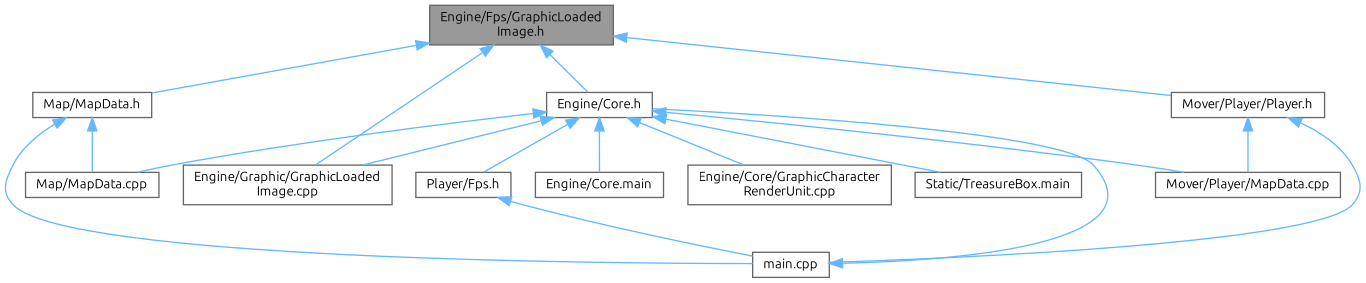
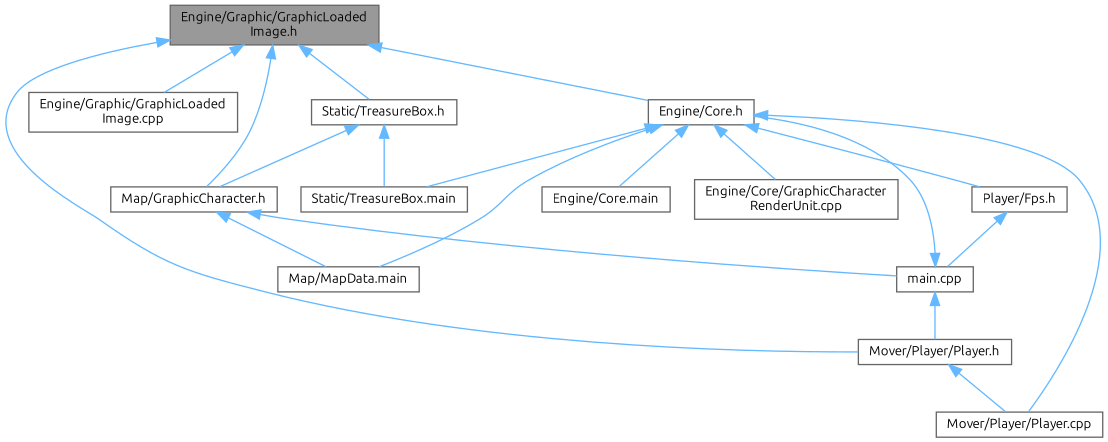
(522, 25) -> (275, 25)
(92, 105) -> (194, 199)
none -> (384, 112)
(452, 143) -> none
(92, 185) -> (349, 279)
(1248, 185) -> (1020, 425)
(1149, 244) -> (935, 322)
